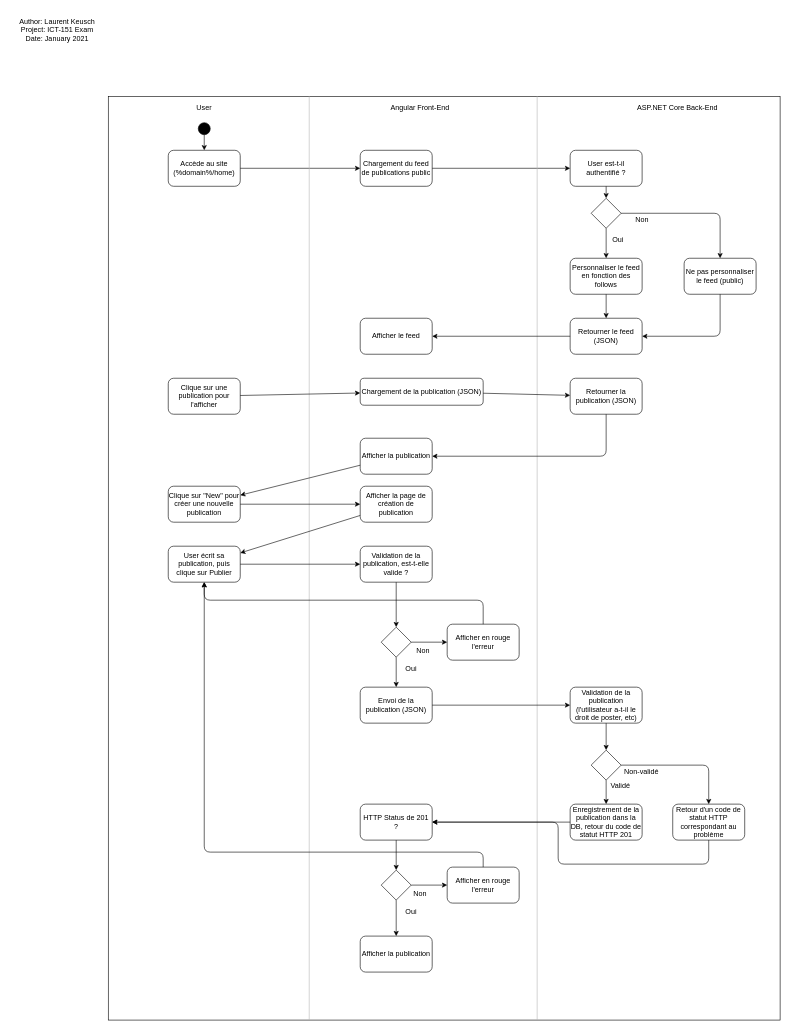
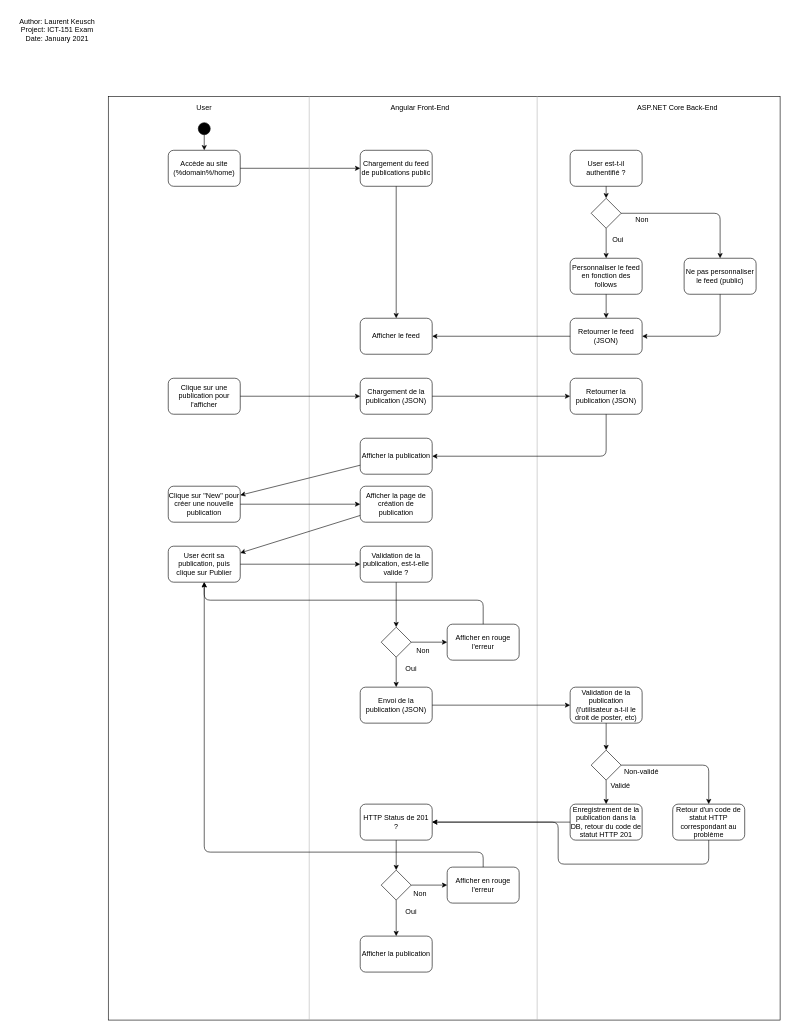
(564, 168) -> (396, 312)
(422, 392) -> (396, 396)
